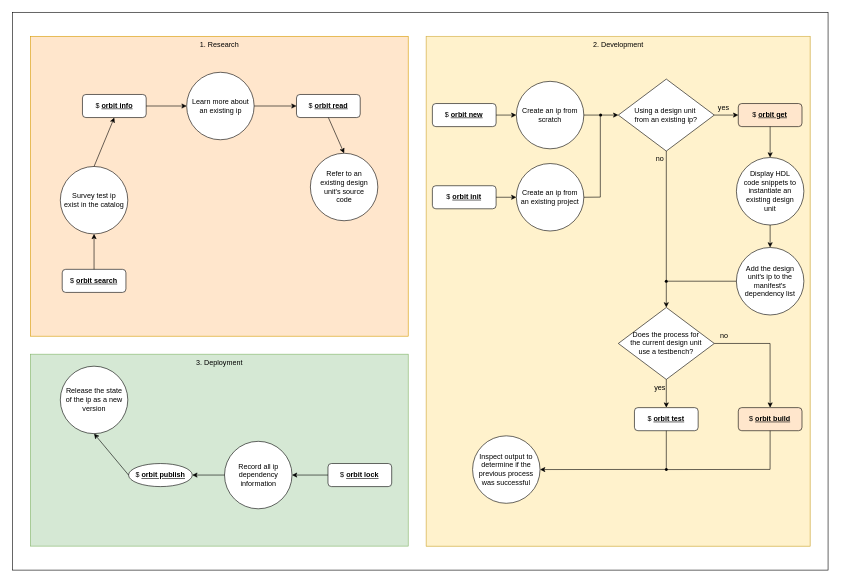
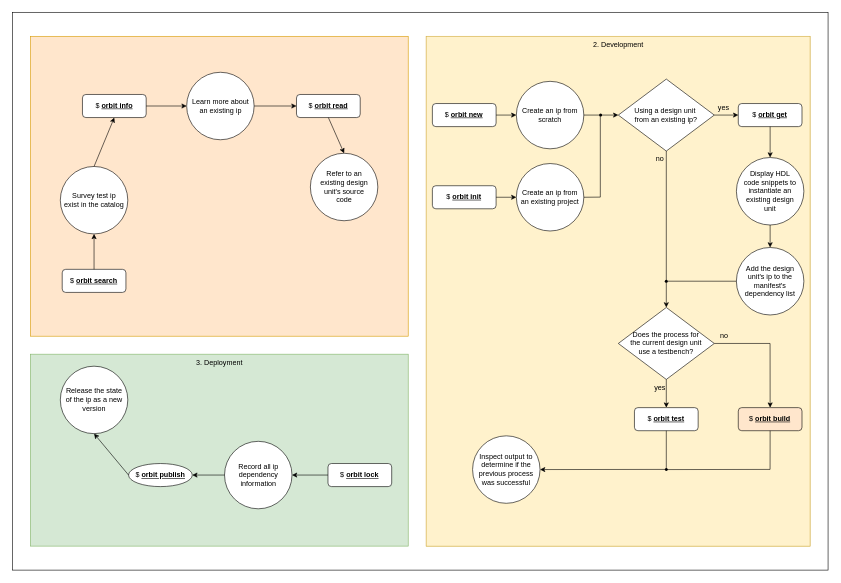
(219, 45) -> none
(770, 115) -> (770, 115)
